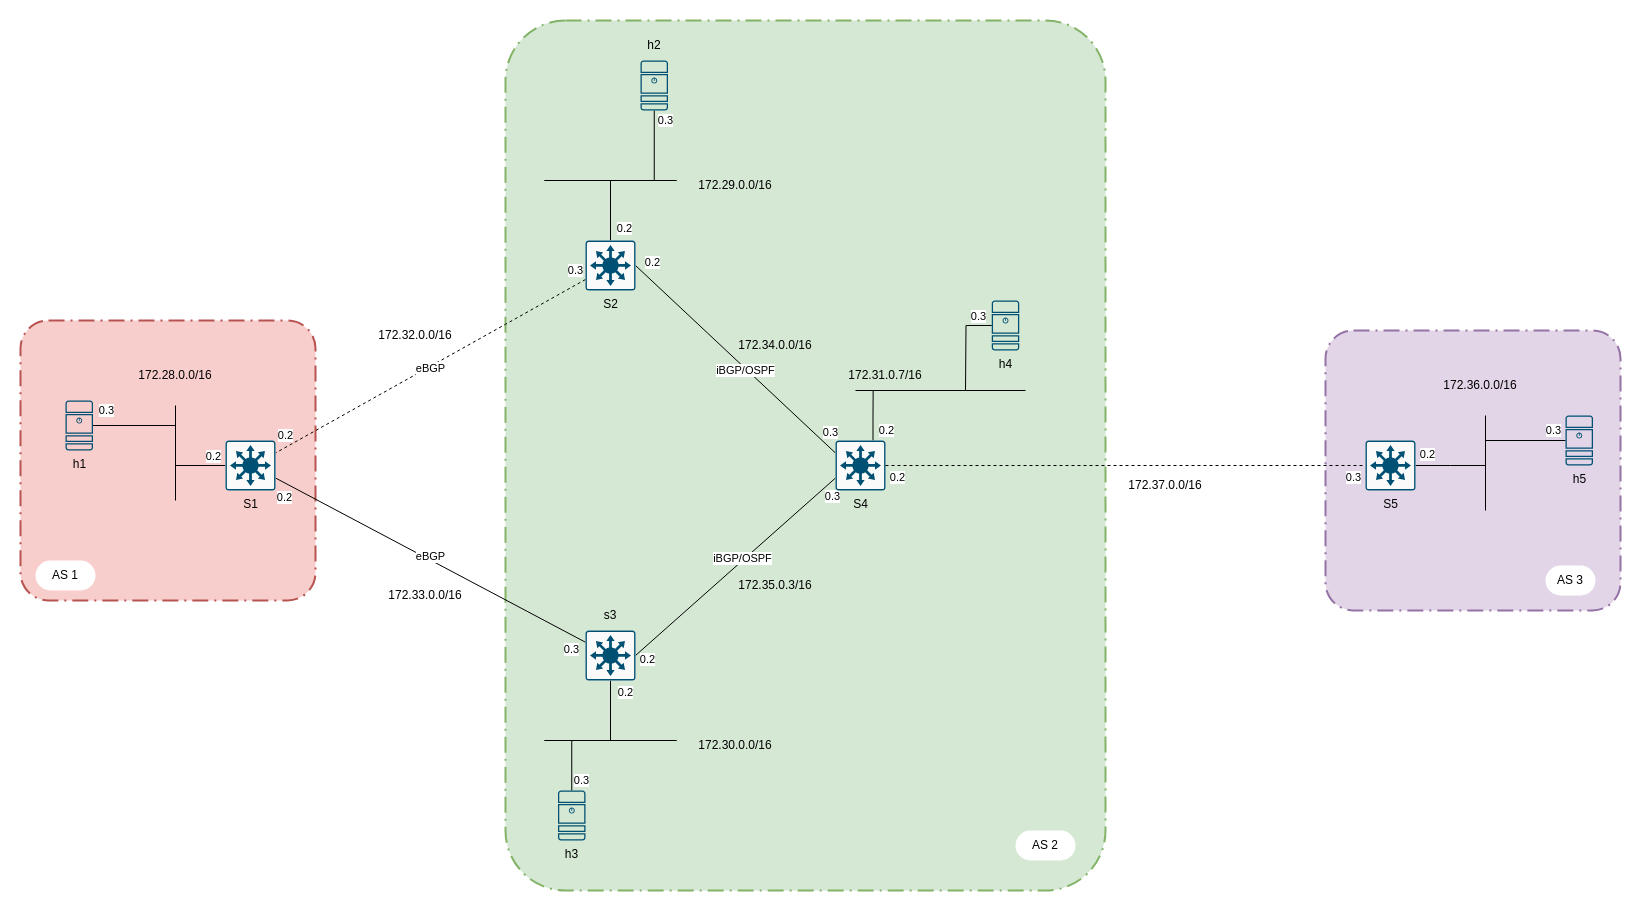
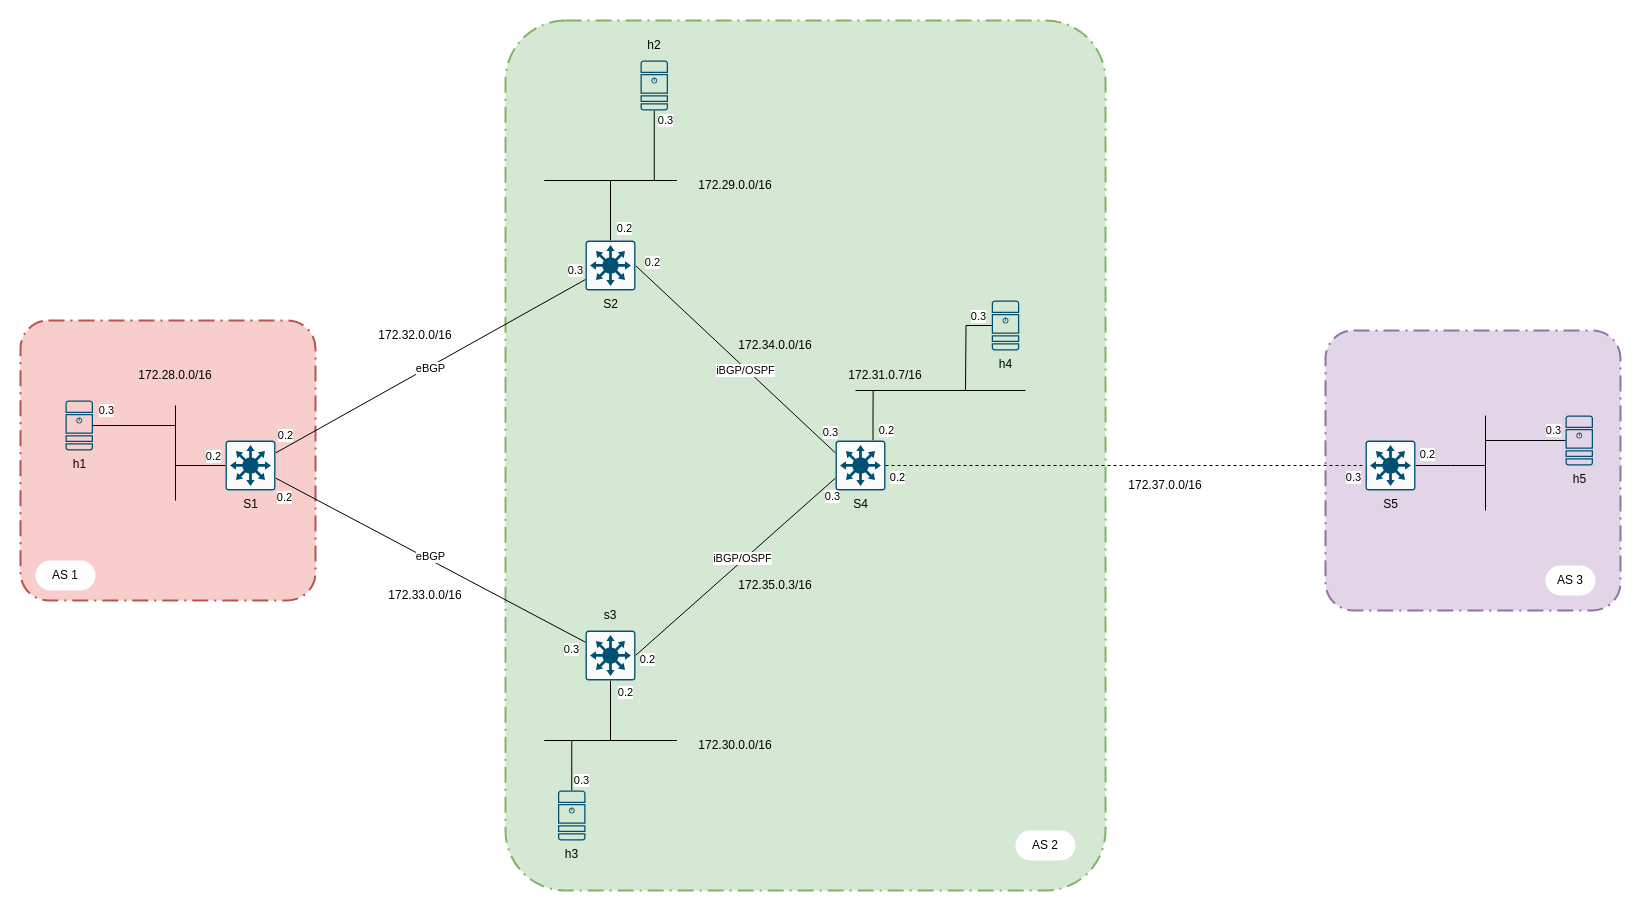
(510, 322) -> (510, 322)
(1481, 386) -> none
